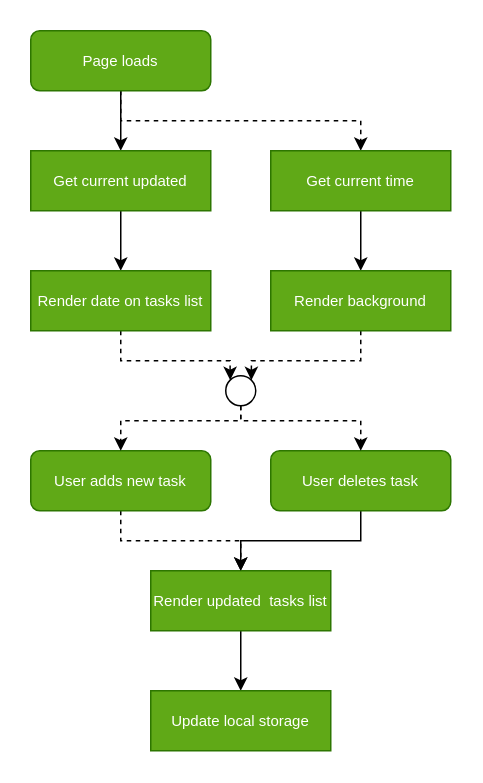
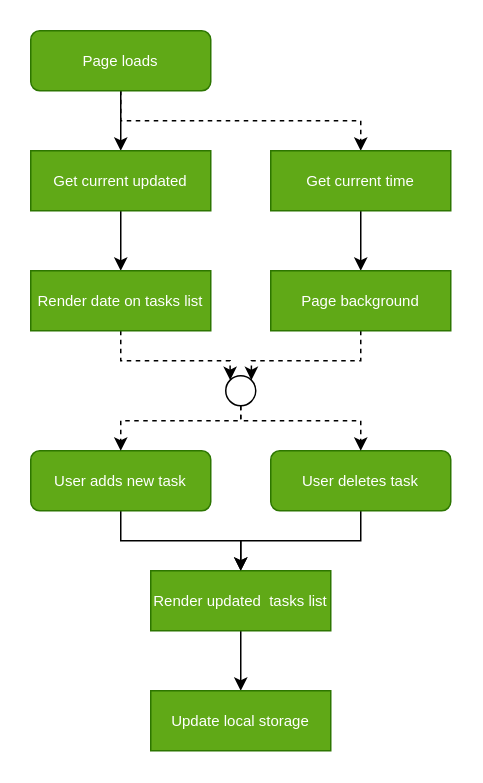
(361, 301) -> (361, 301)
(165, 541) -> (165, 541)
